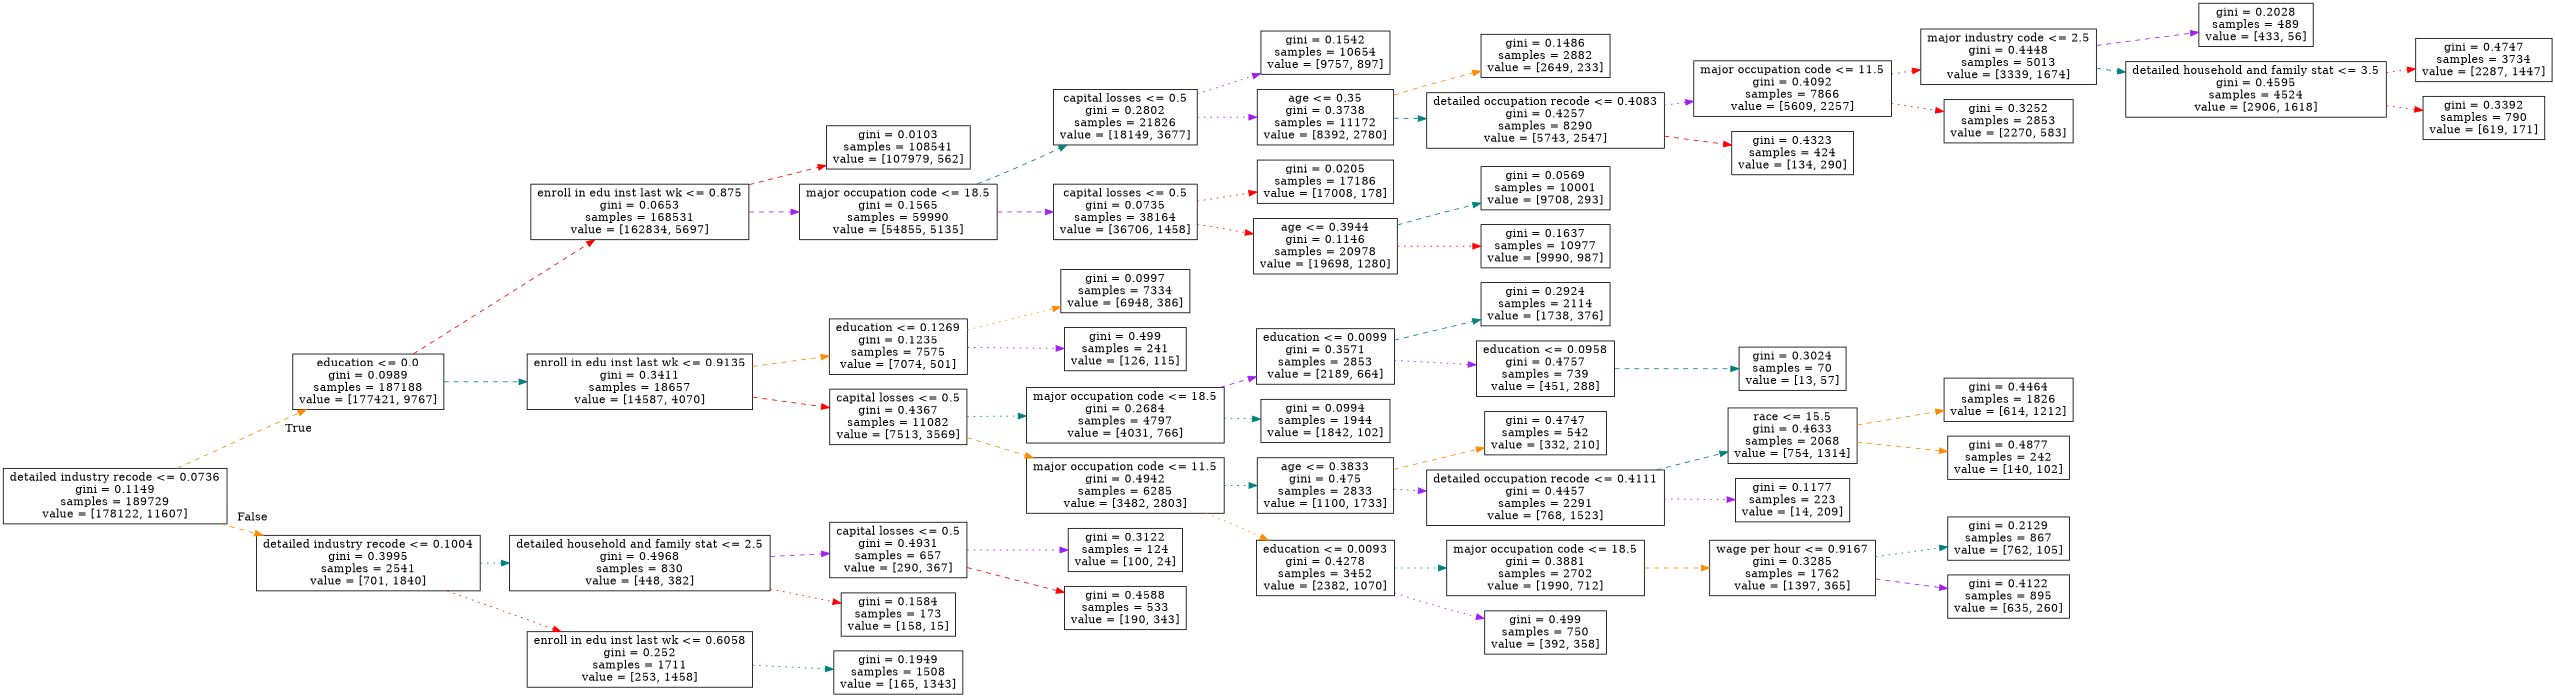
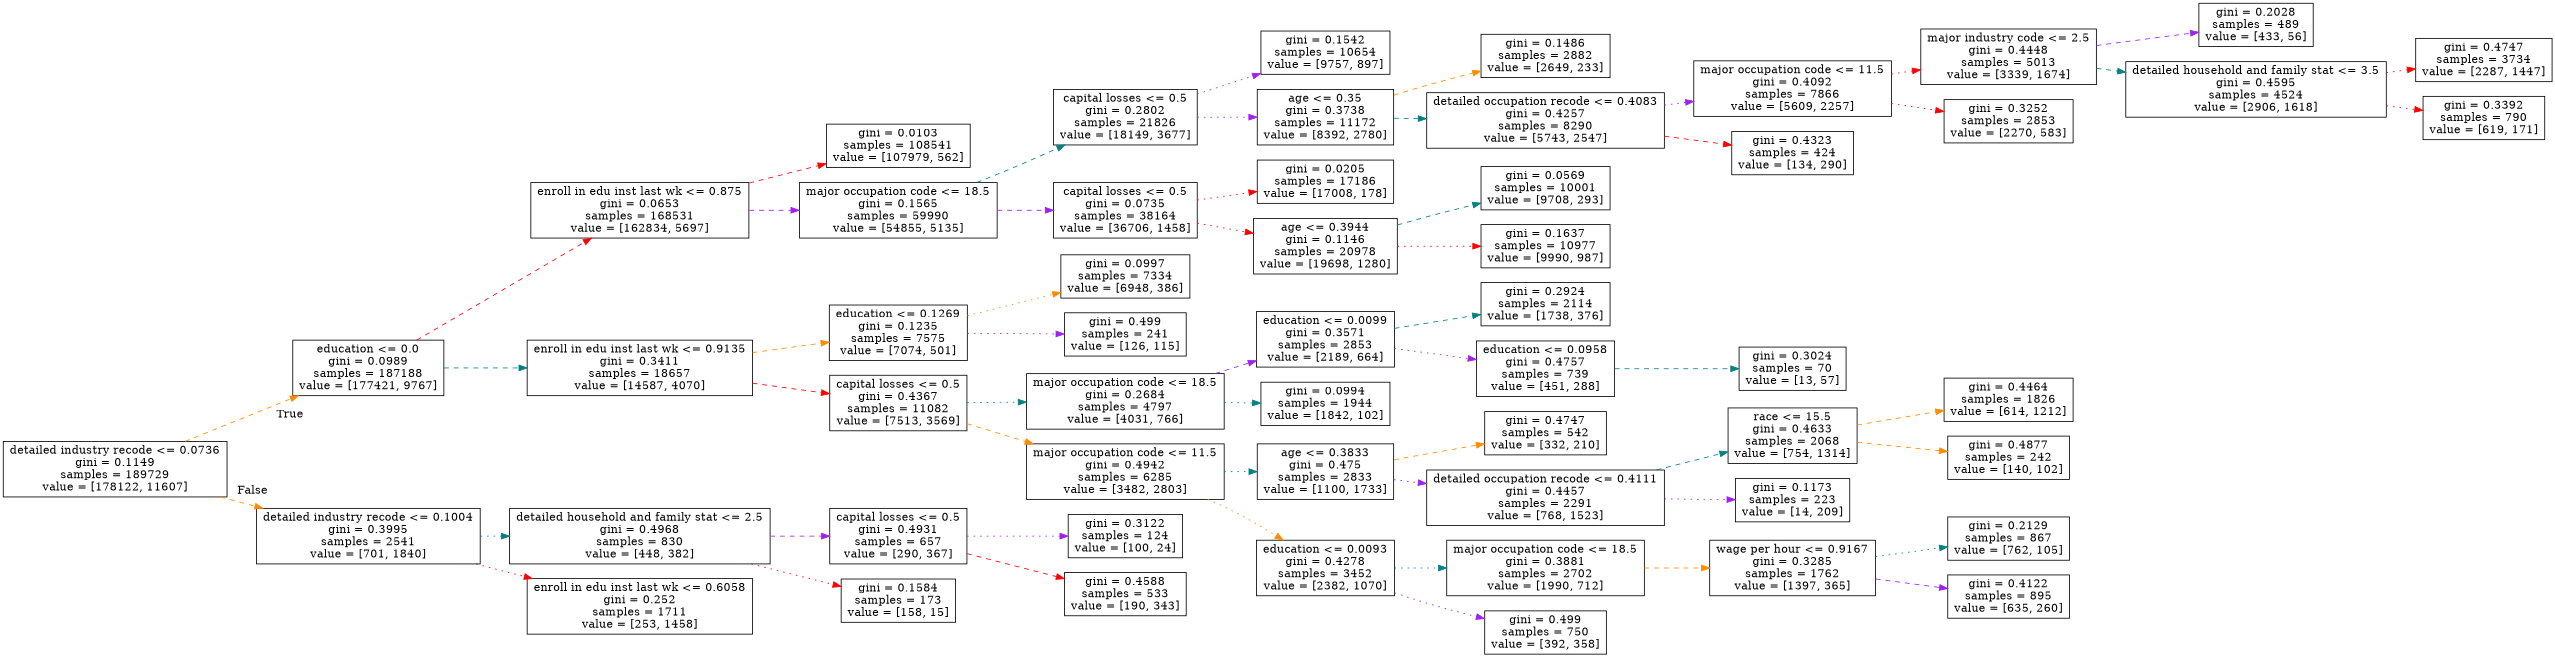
(1793, 500) -> (1793, 500)
(898, 673) -> none
